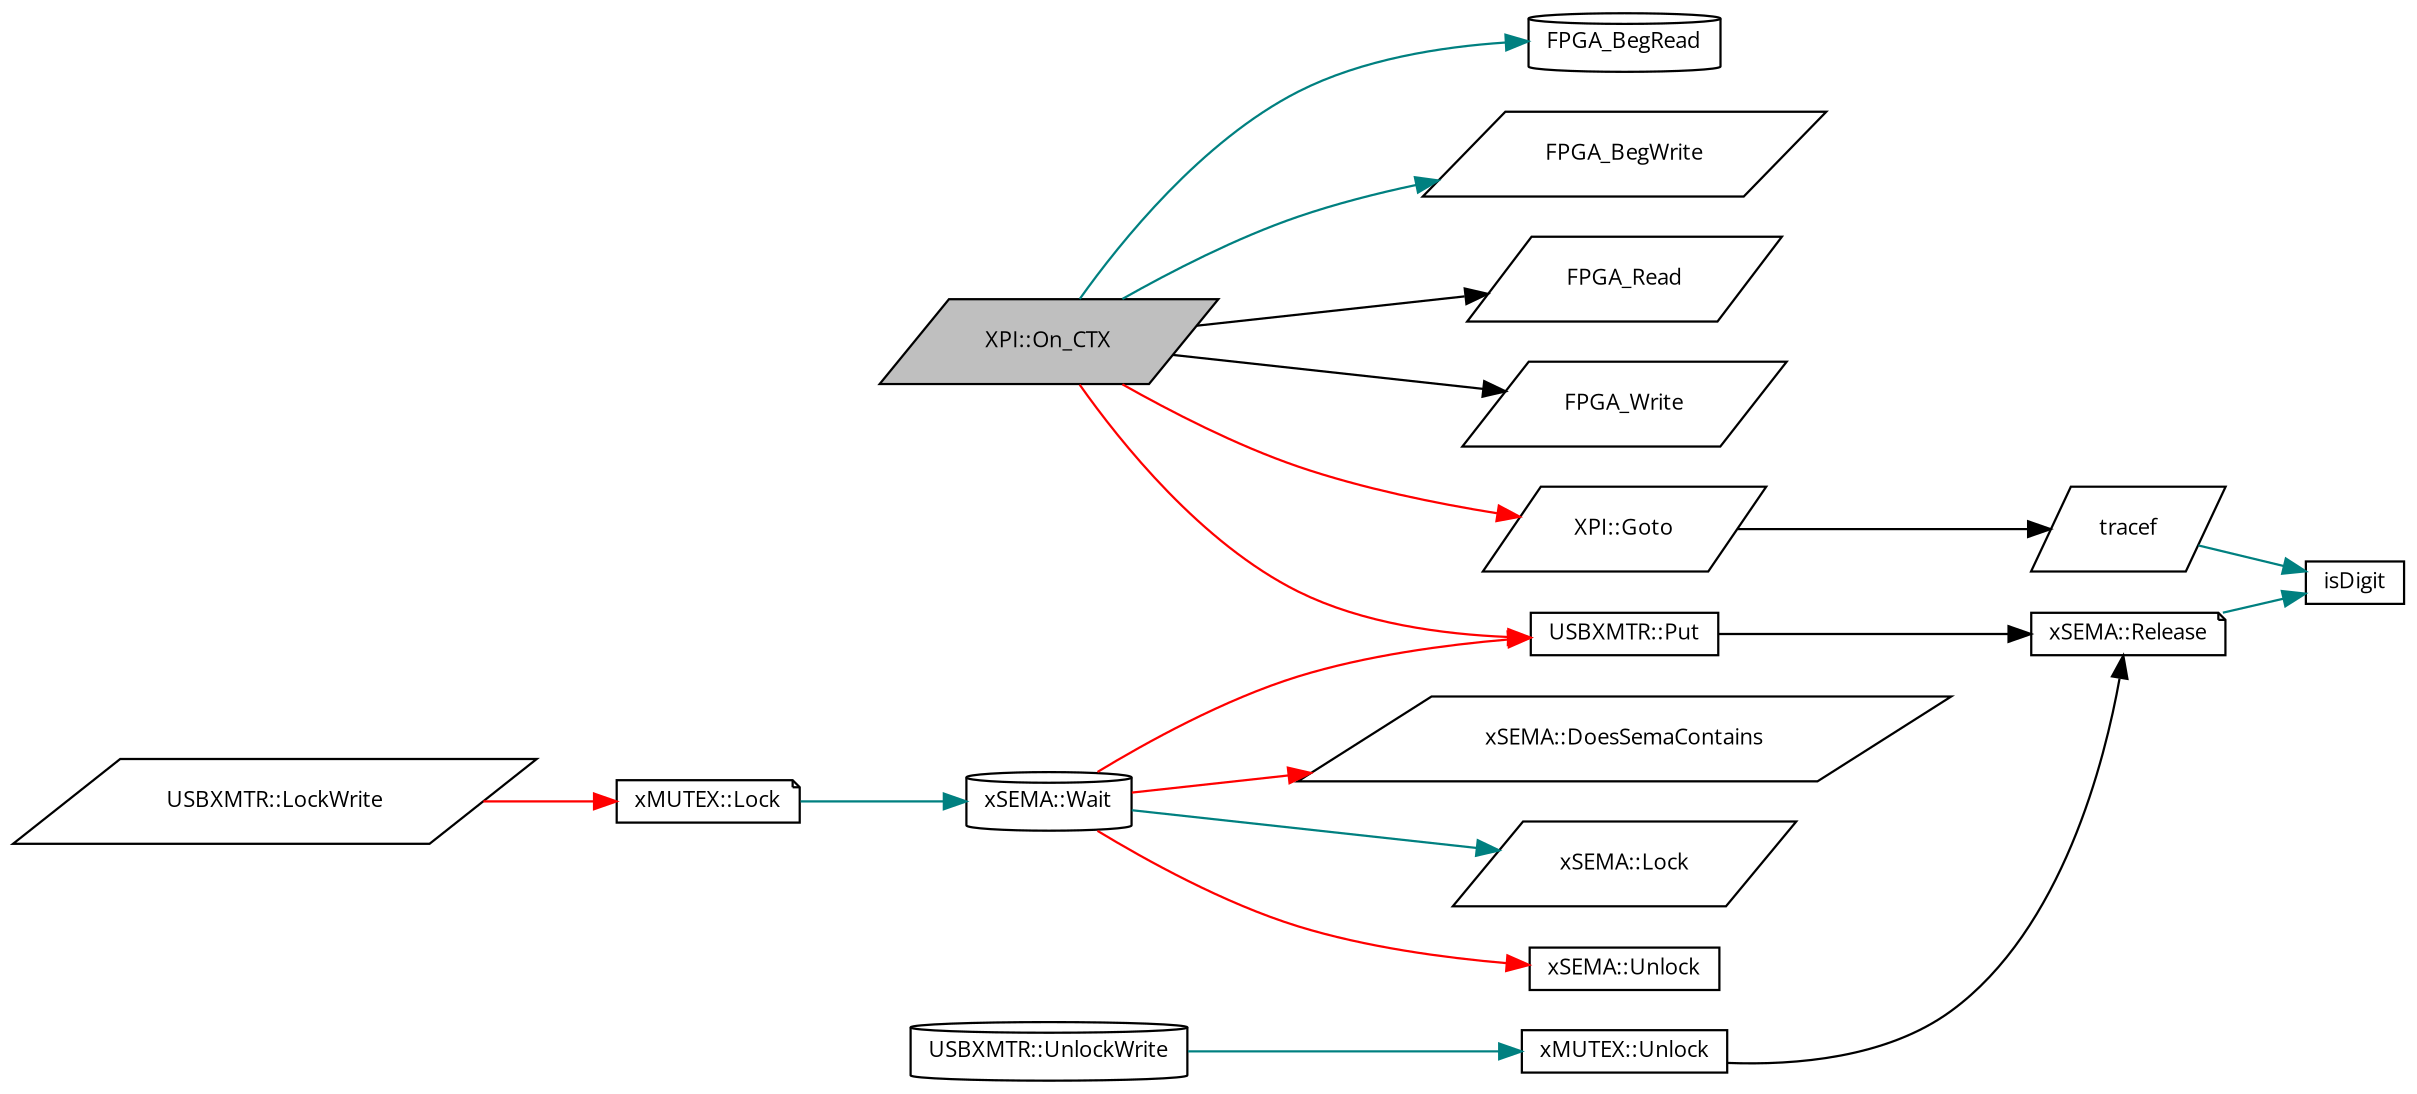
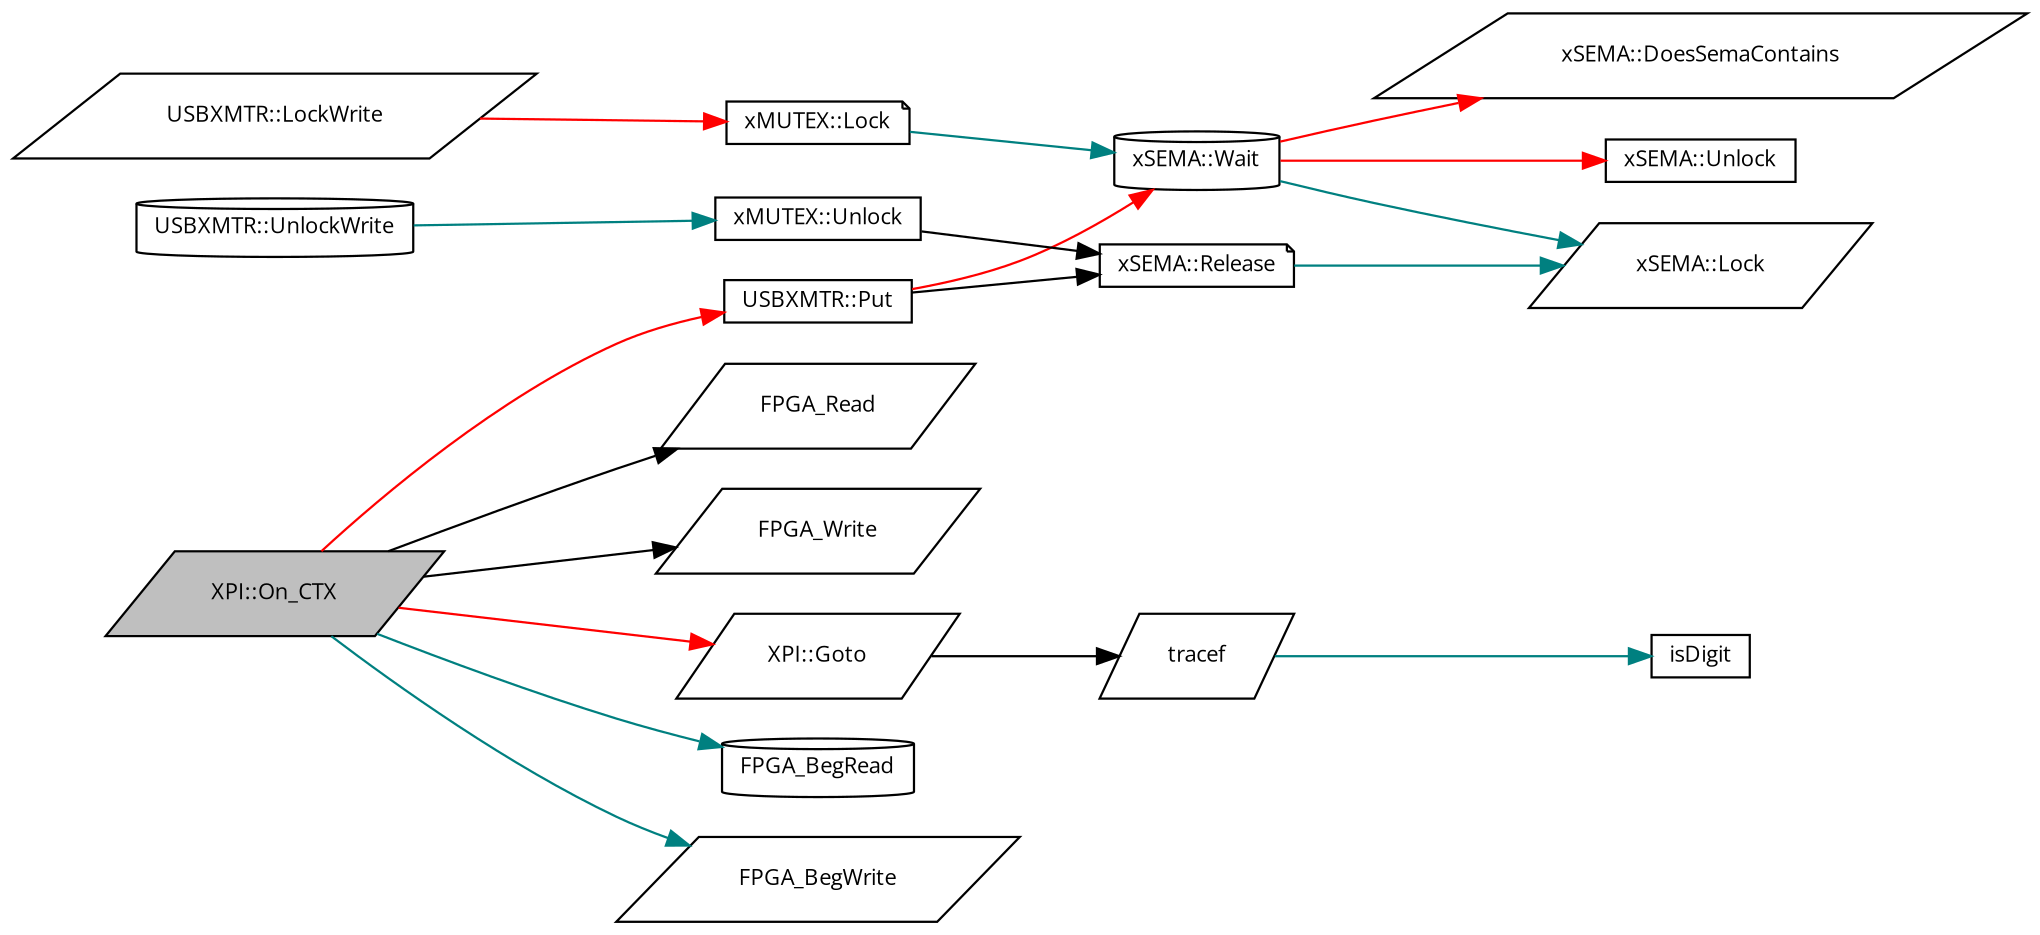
(2253, 606) -> (1417, 266)
(1294, 678) -> (1022, 260)
